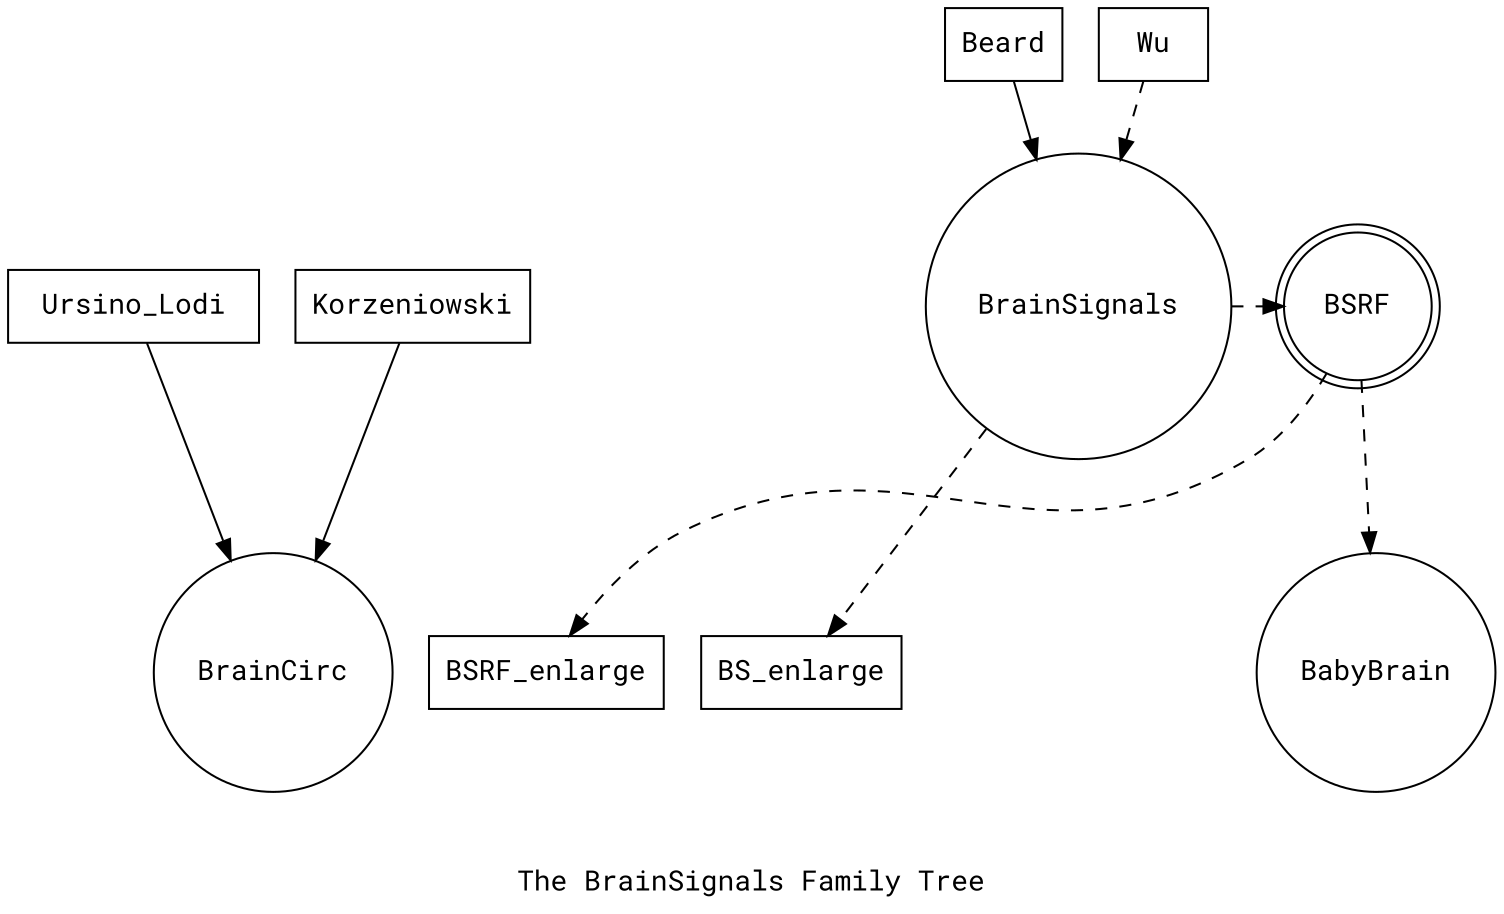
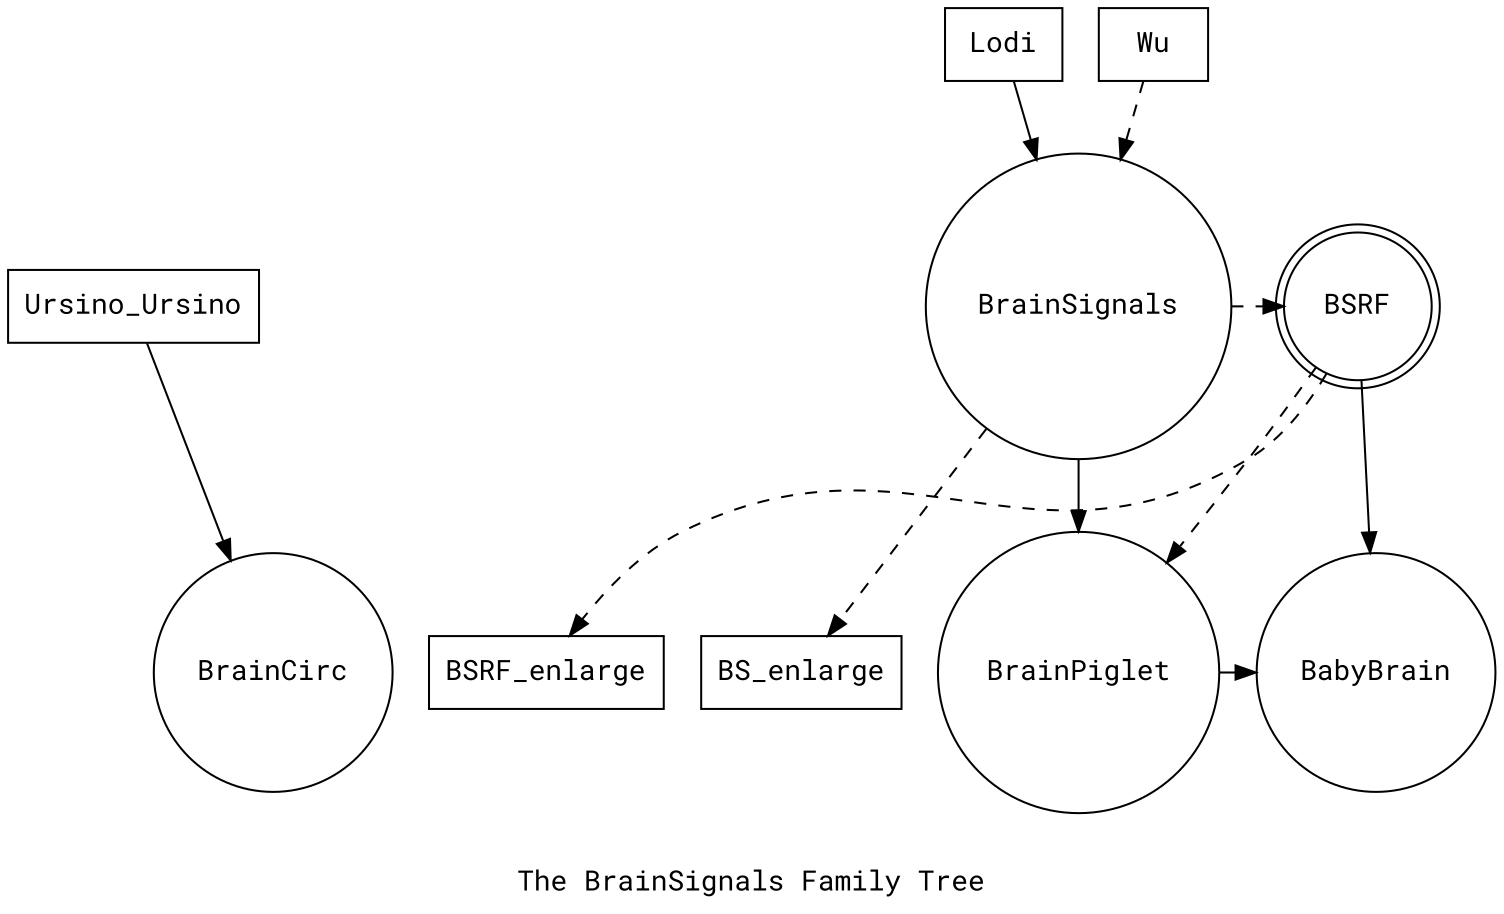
(1004, 45) -> (1004, 45)
(134, 306) -> (134, 306)
(413, 306) -> none
(1365, 457) -> (1365, 457)
none -> (1079, 673)
